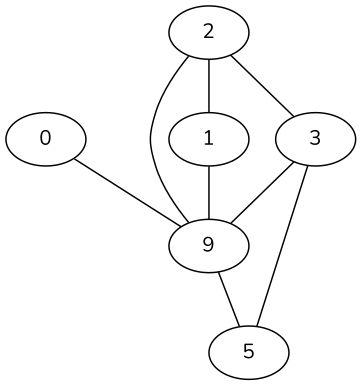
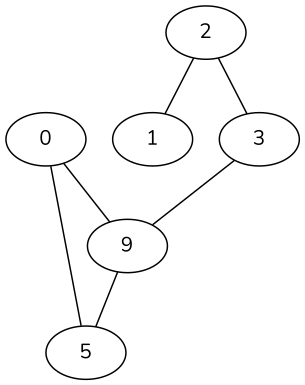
(150, 139) -> none
(209, 193) -> none
(282, 246) -> (66, 246)
